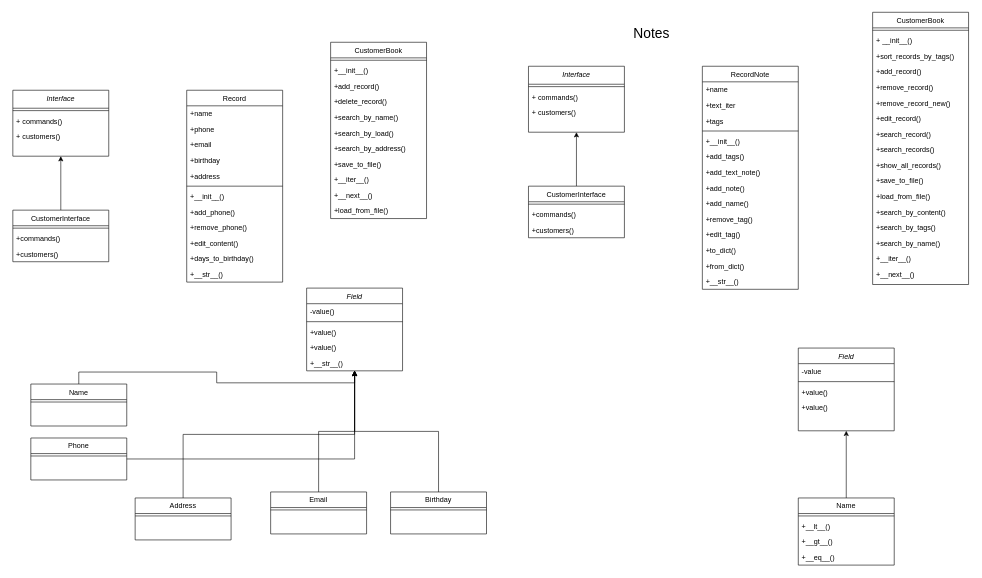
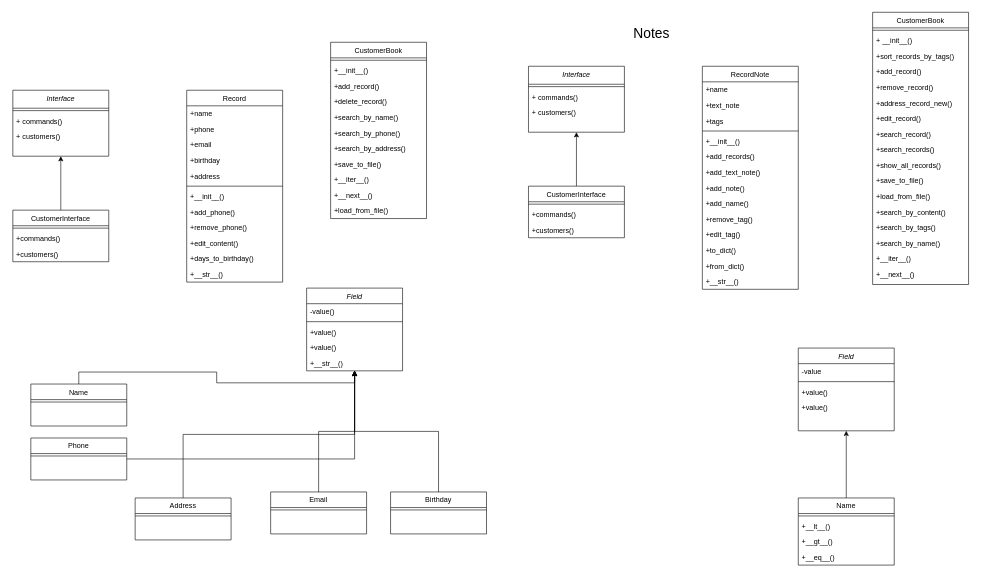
(916, 103) -> (918, 103)
(725, 106) -> (726, 106)
(367, 133) -> (370, 133)
(728, 157) -> (734, 157)
